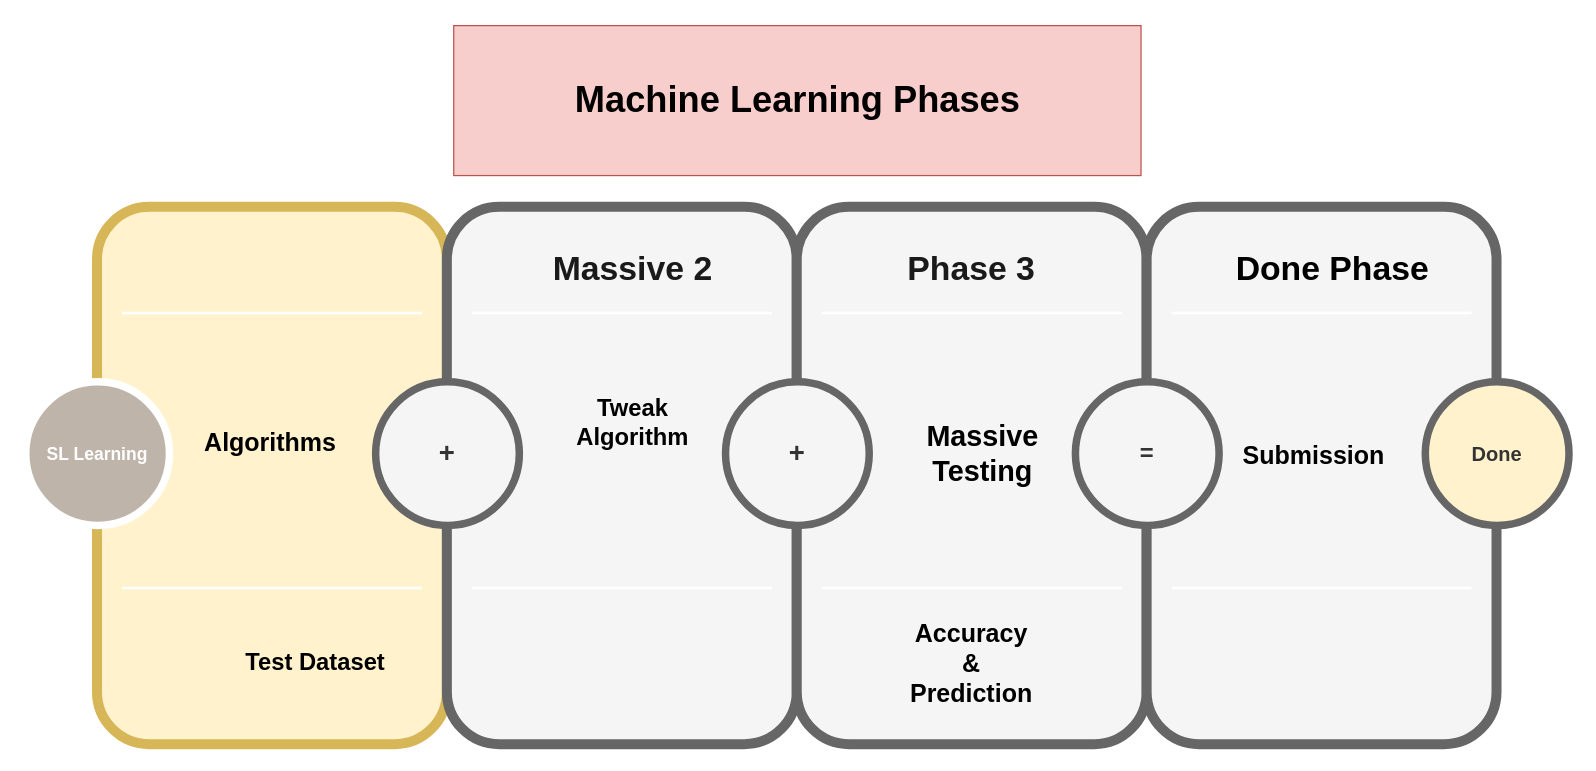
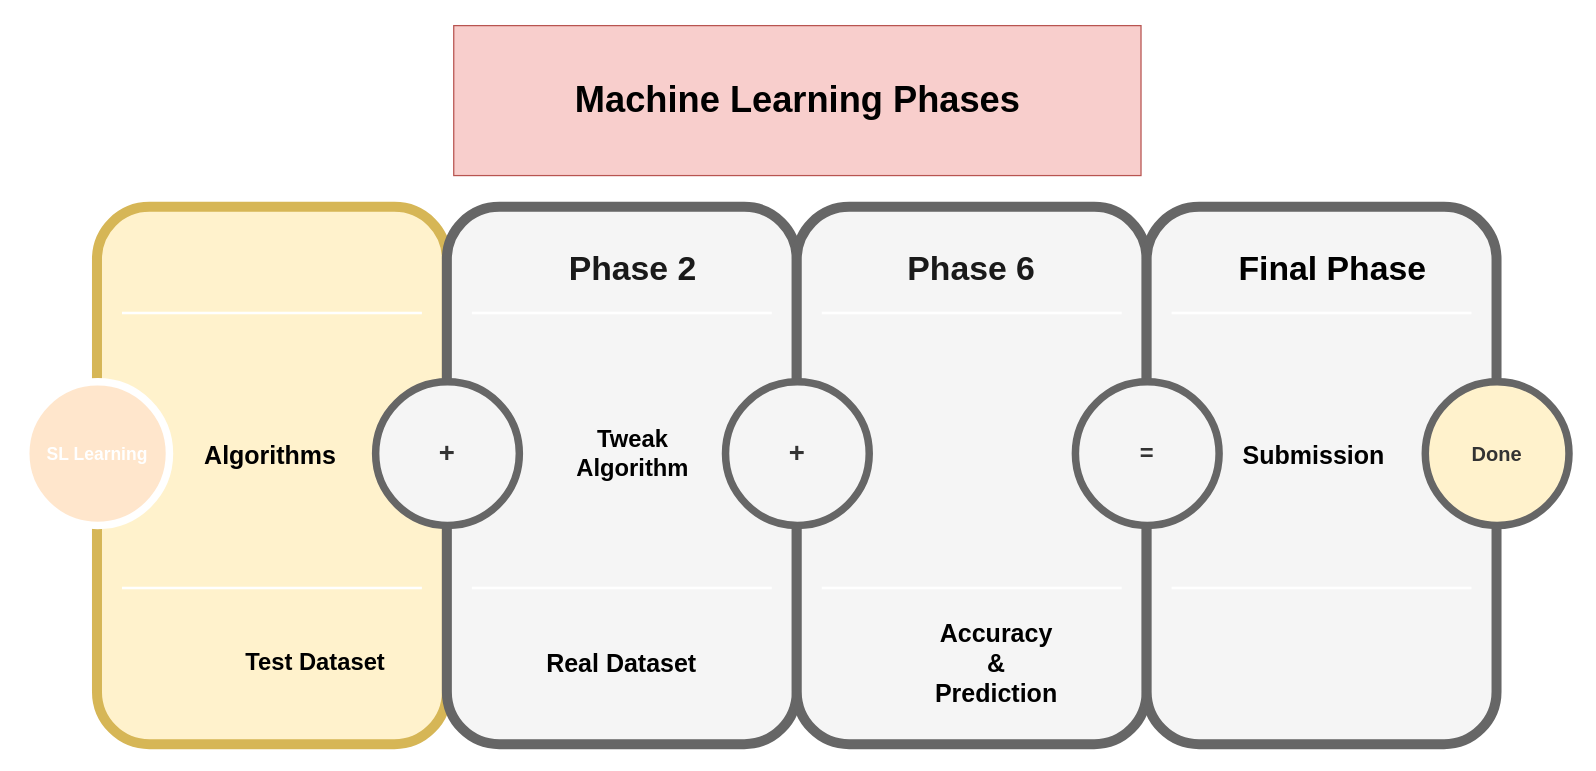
(633, 269) -> (633, 269)
(972, 269) -> (972, 269)
(1333, 269) -> (1333, 269)
(633, 423) -> (633, 454)
(271, 442) -> (271, 454)
(98, 454) -> (98, 454)
(983, 454) -> none
none -> (622, 663)
(972, 663) -> (997, 663)
